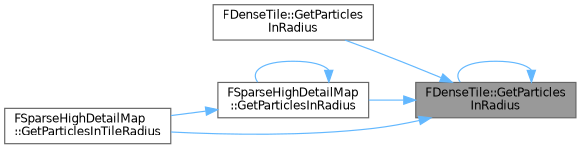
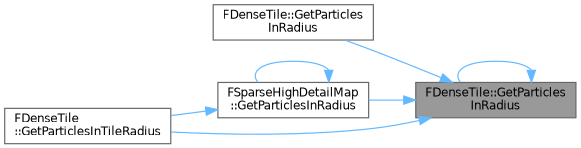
(88, 126) -> (88, 126)
